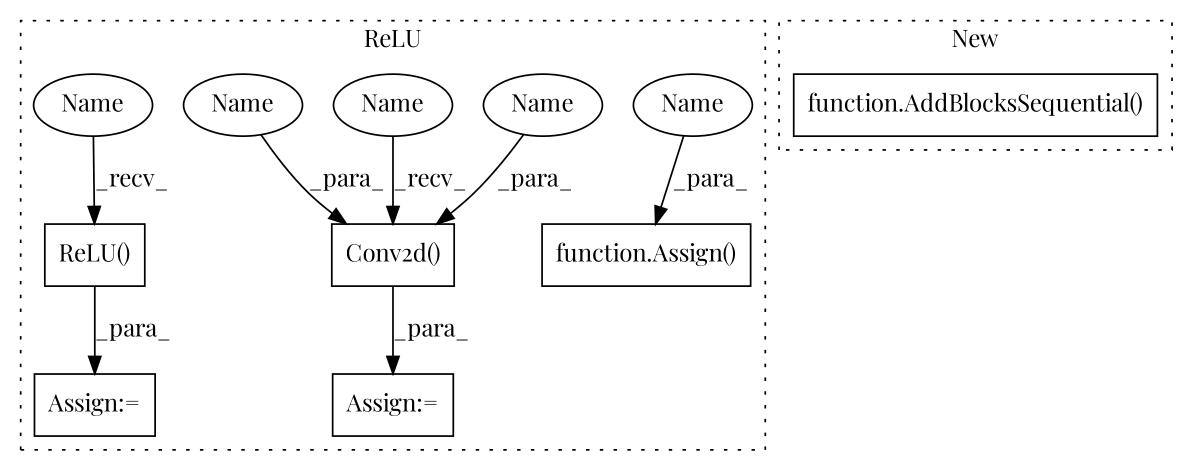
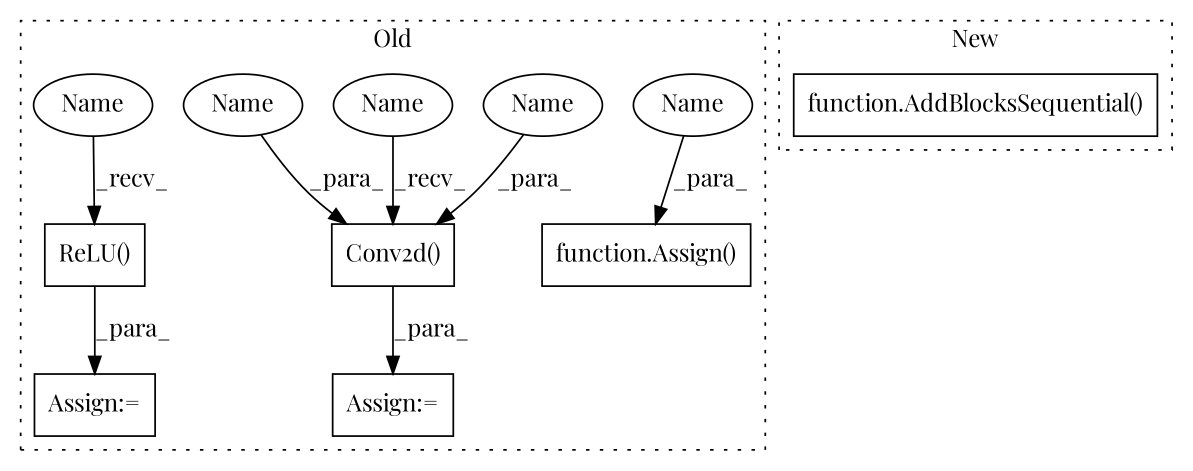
(393, 41) -> (393, 41)
